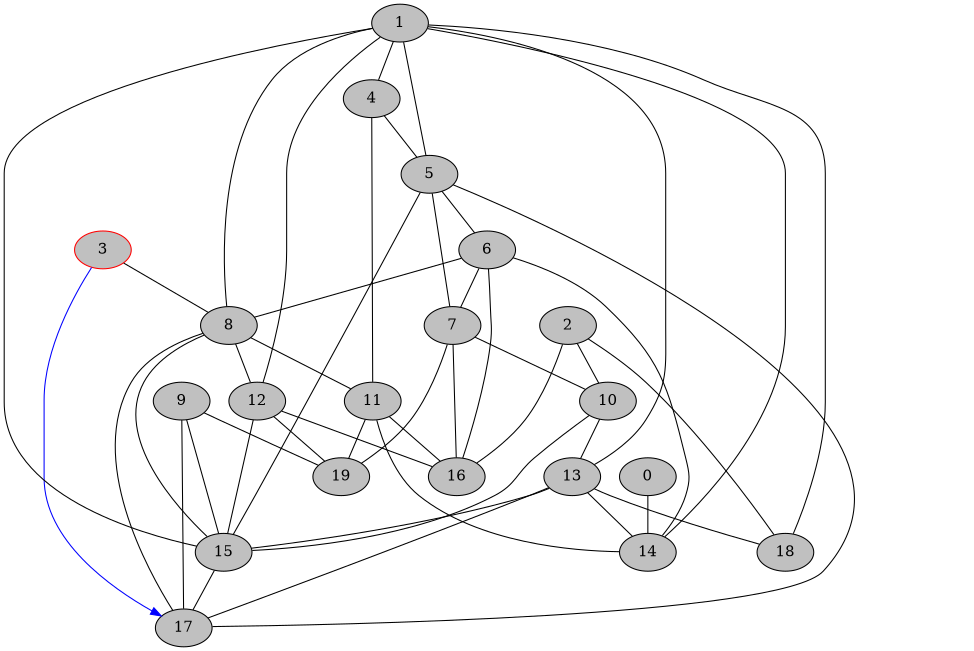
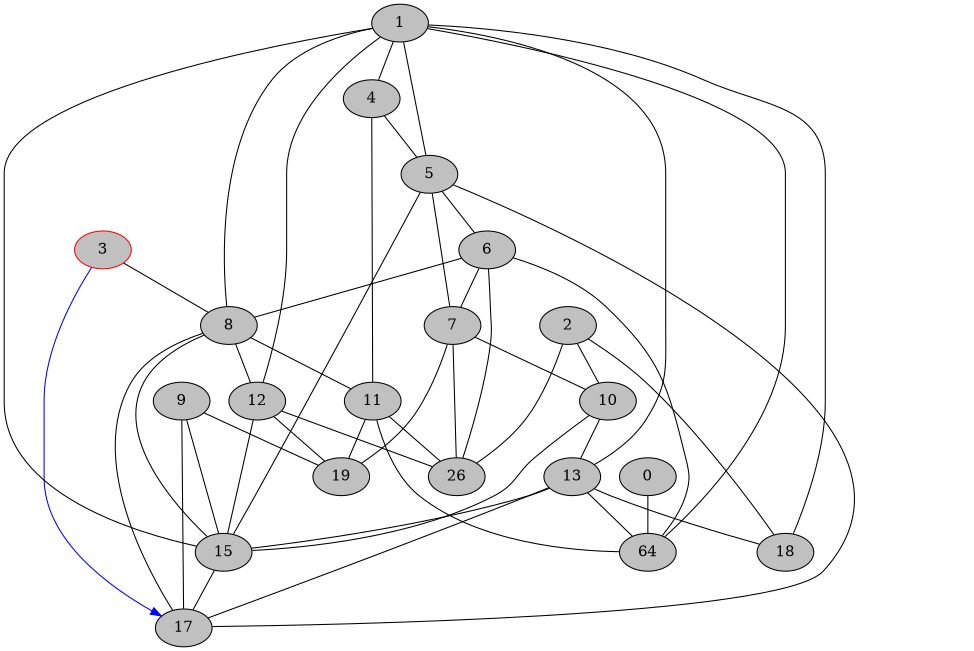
(457, 477) -> (457, 477)
(648, 552) -> (648, 552)
